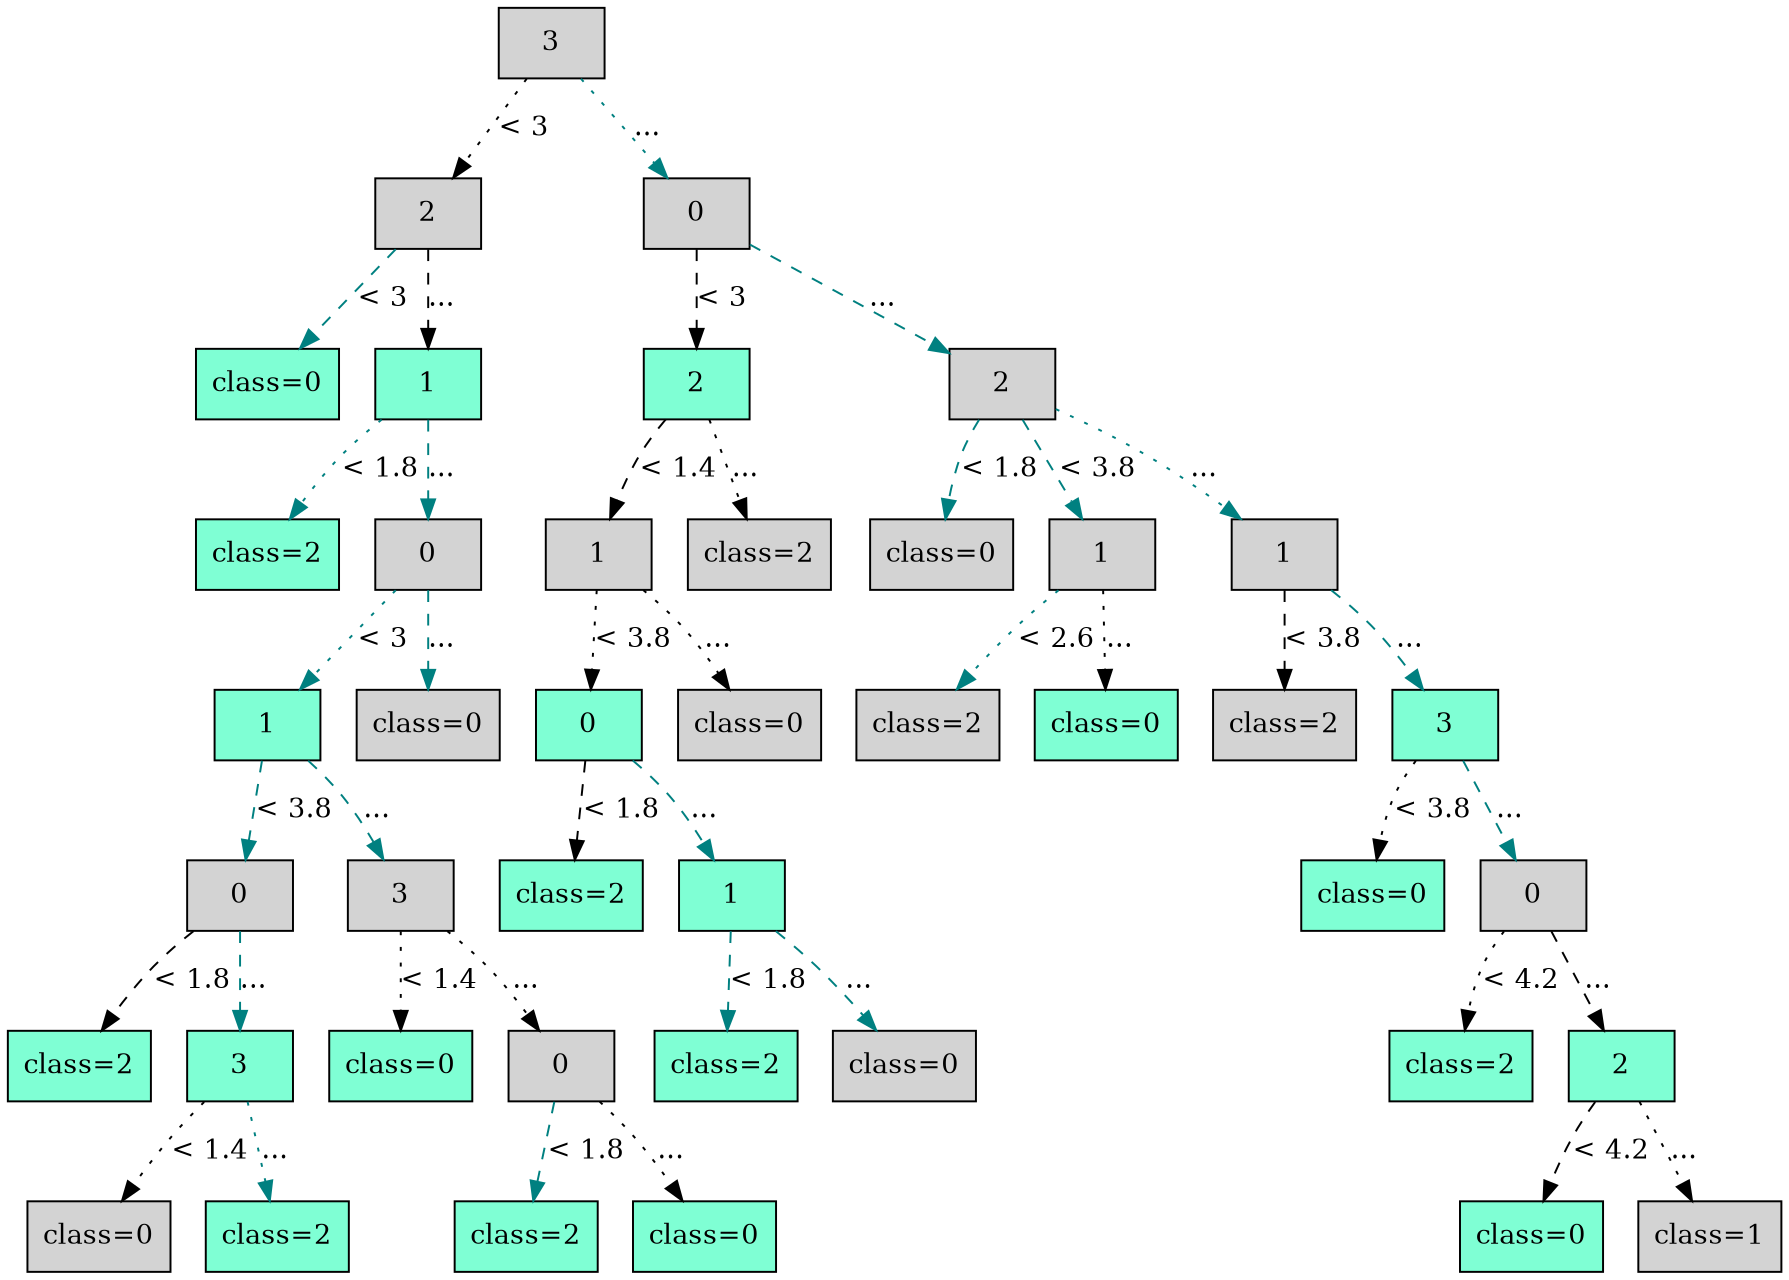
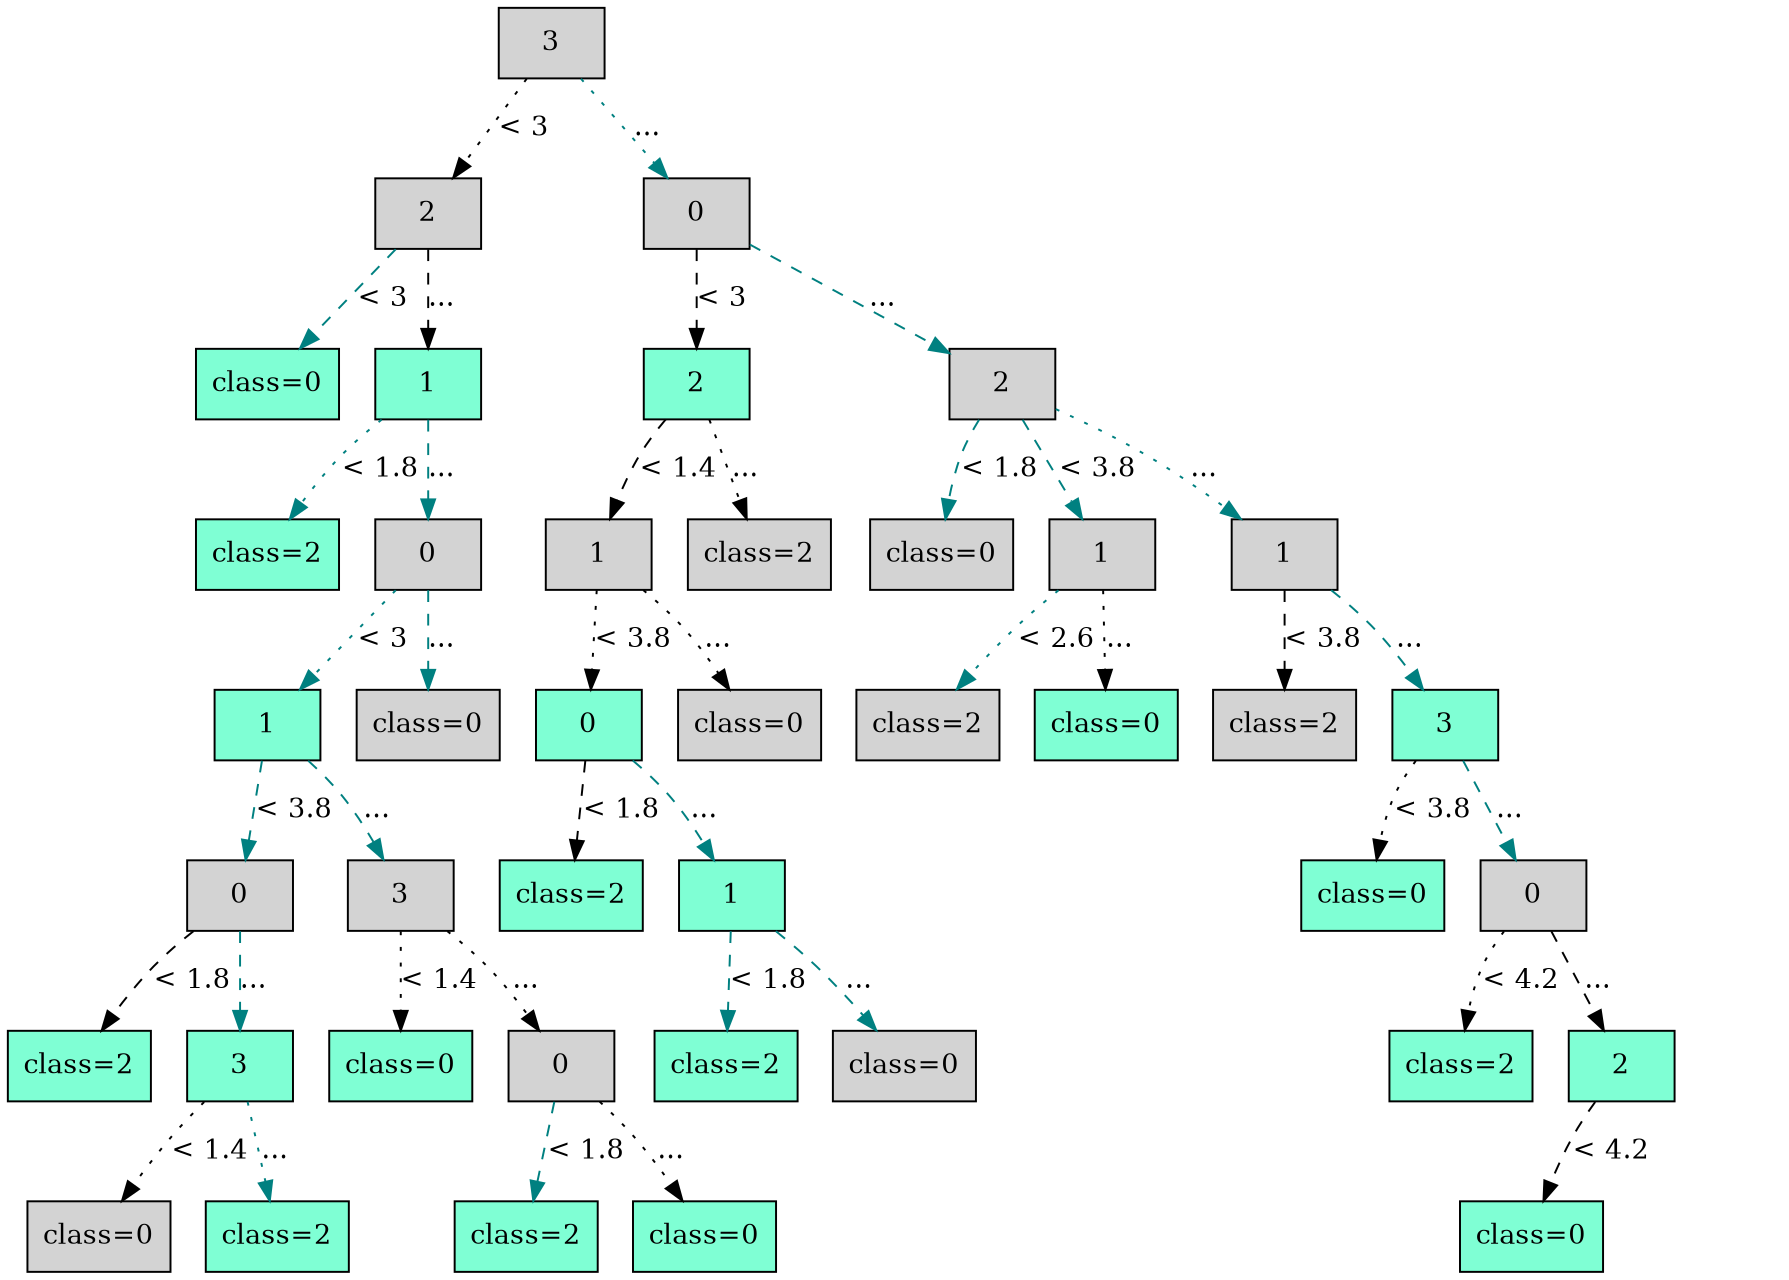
(1710, 1237) -> none
